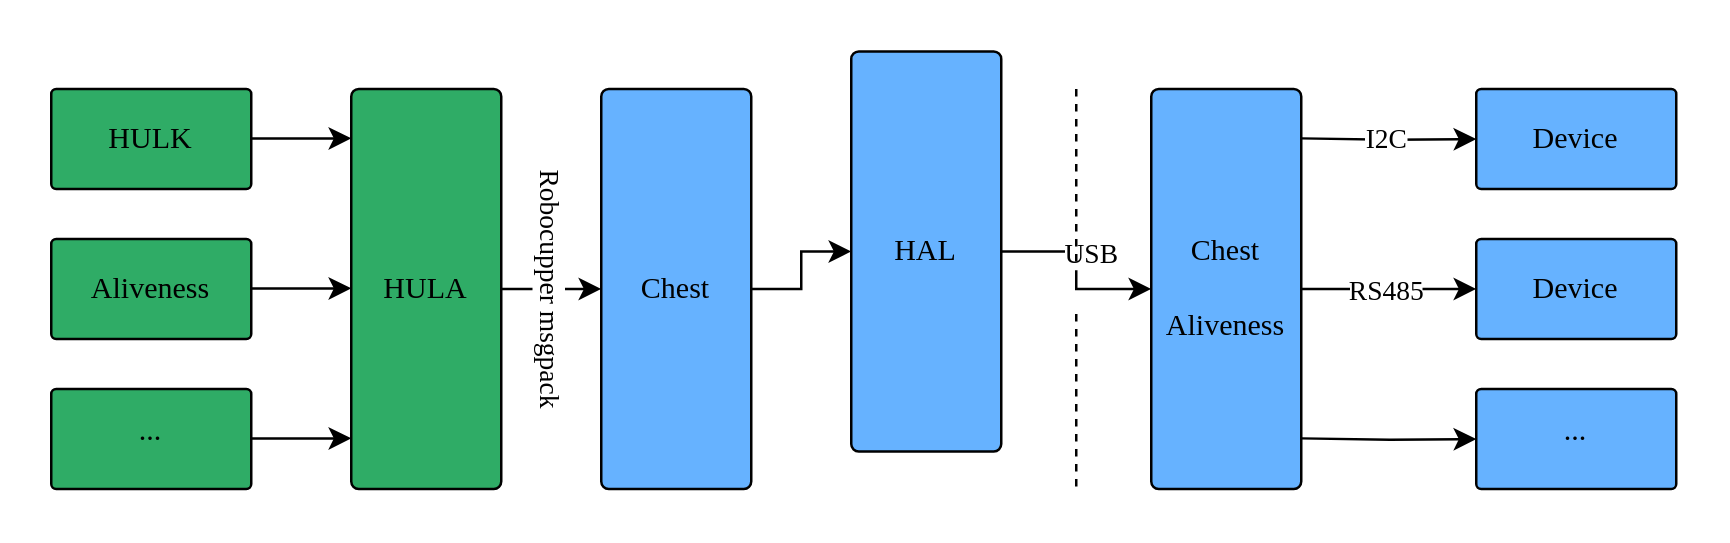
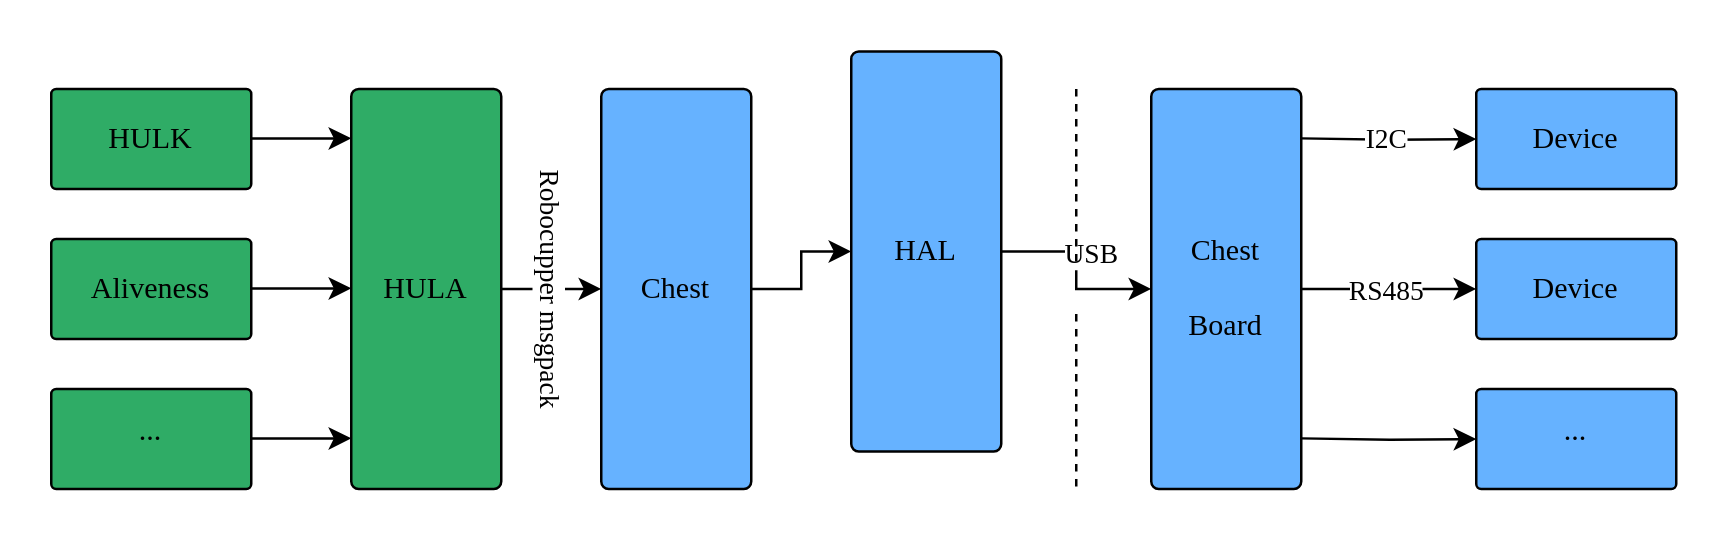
(1226, 142) -> (1226, 142)
